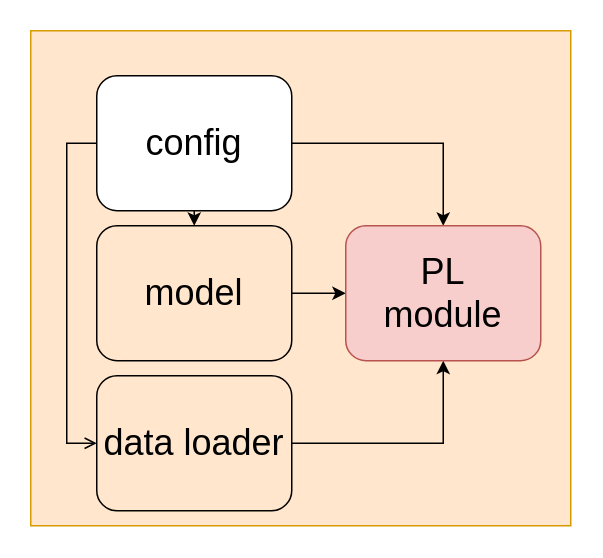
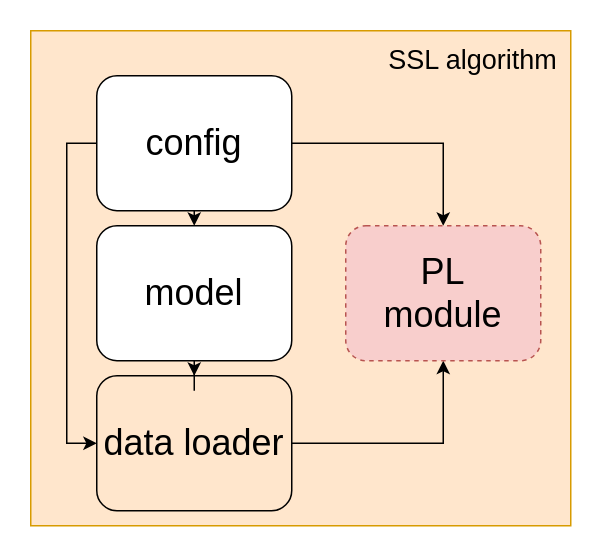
none -> (473, 61)
(194, 293) -> (194, 293)
(320, 293) -> (194, 391)
(443, 293) -> (443, 293)
(87, 443) -> (85, 443)
